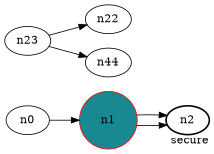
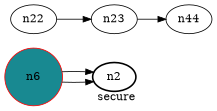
(64, 31) -> (70, 19)
(28, 120) -> none
(108, 120) -> (34, 77)
